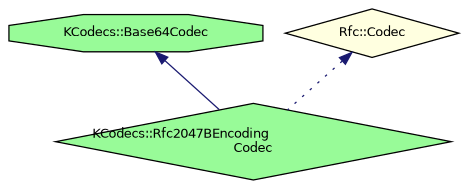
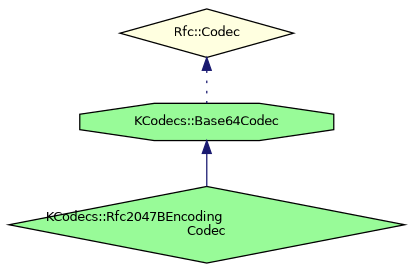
(315, 85) -> (207, 87)
